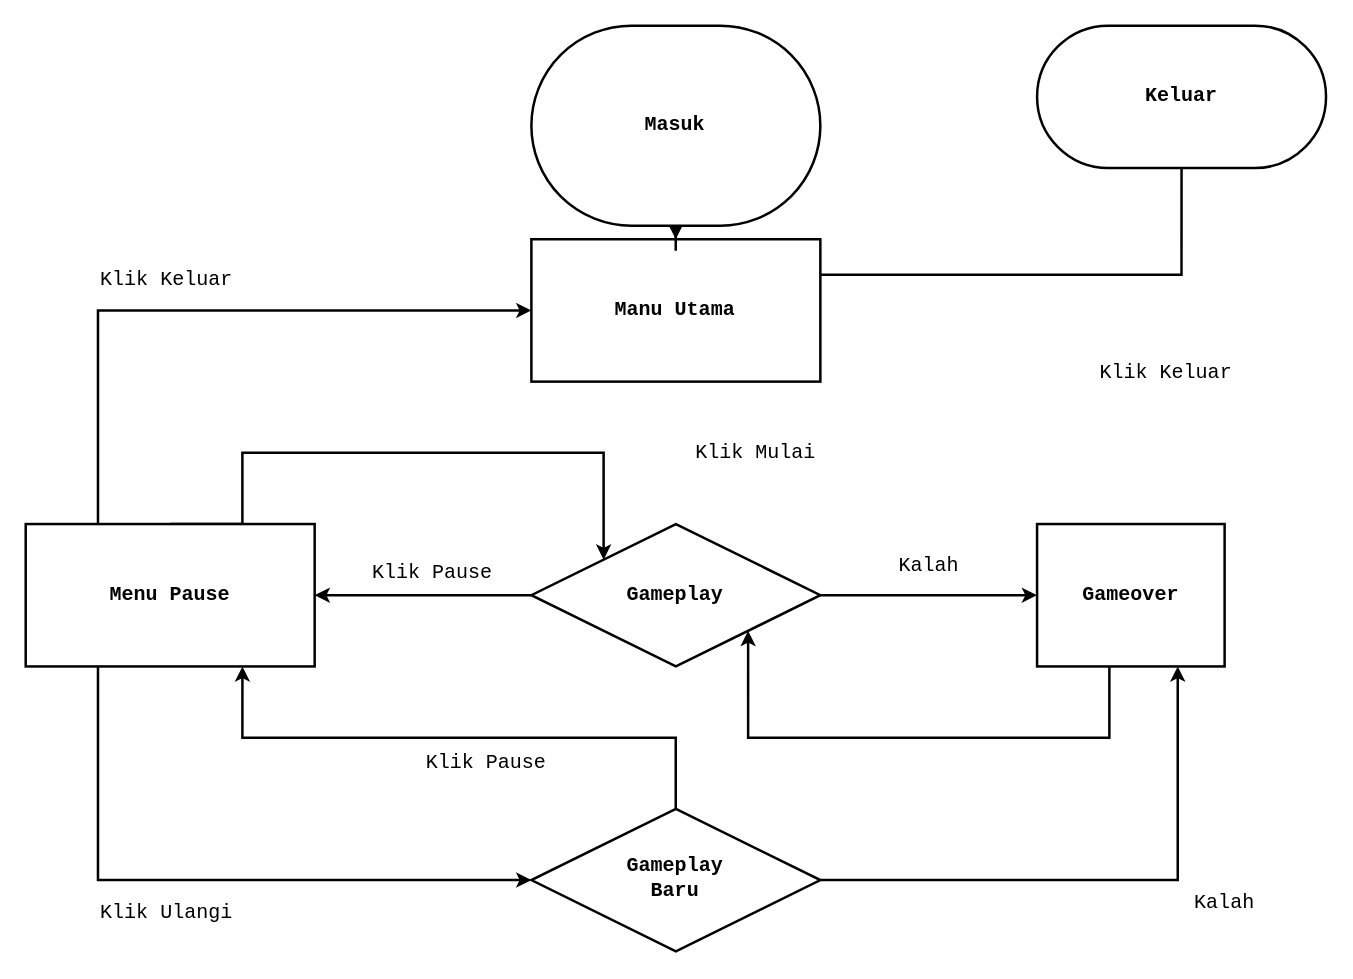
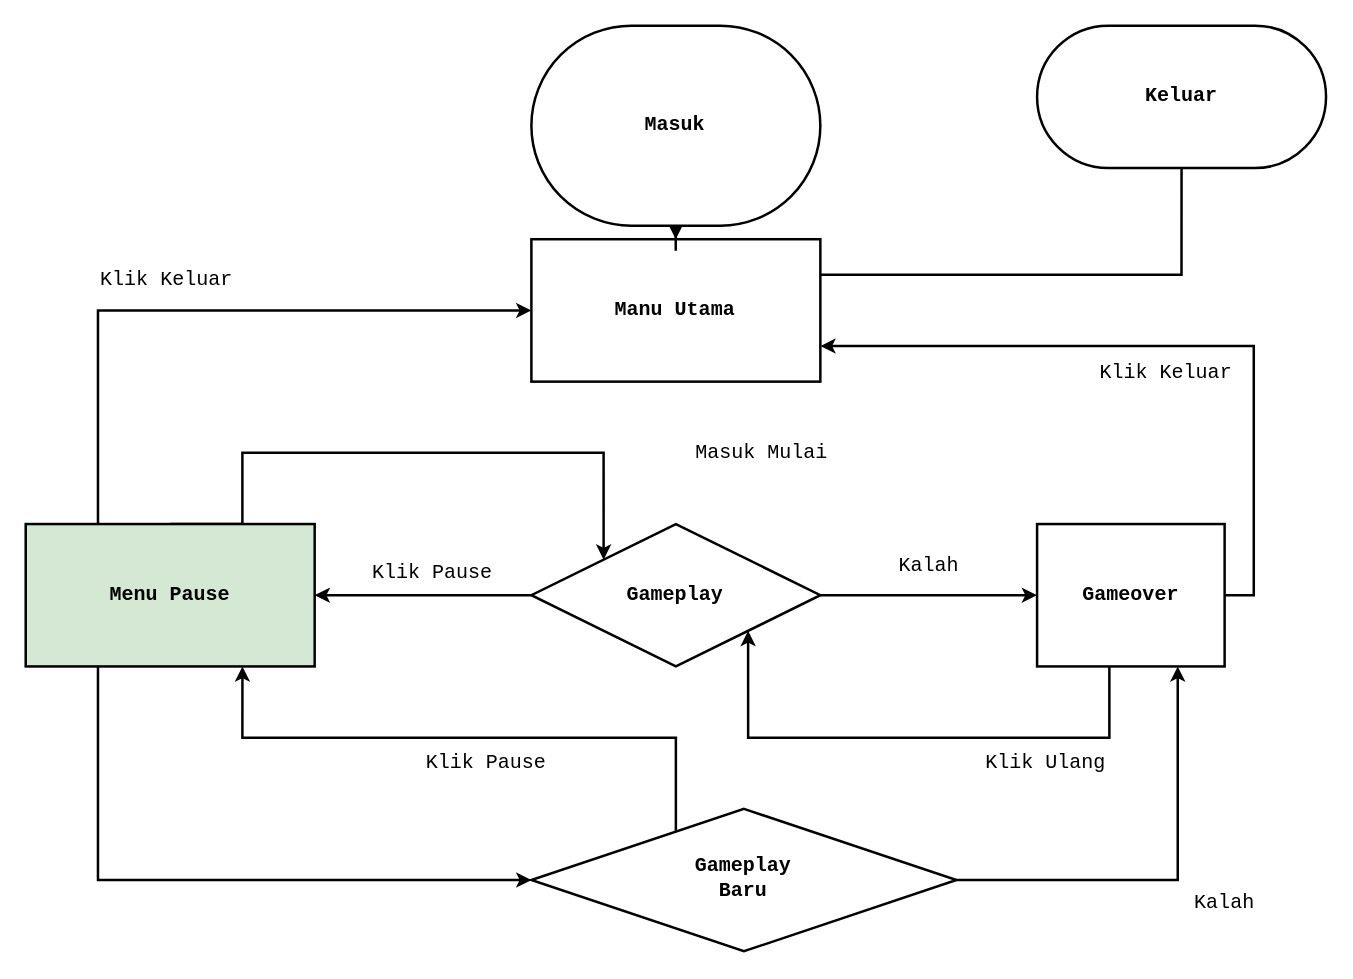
none -> (1181, 346)
(739, 453) -> (749, 453)
(170, 595) -> (170, 595)
none -> (1001, 763)
(676, 880) -> (744, 880)
(233, 913) -> none
